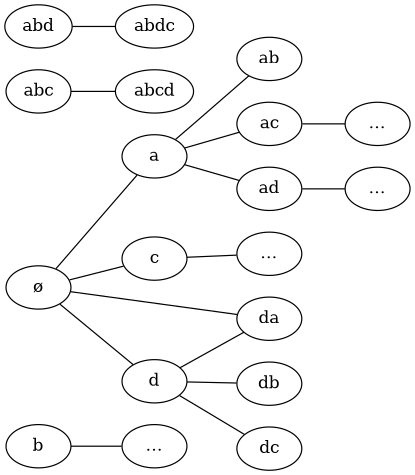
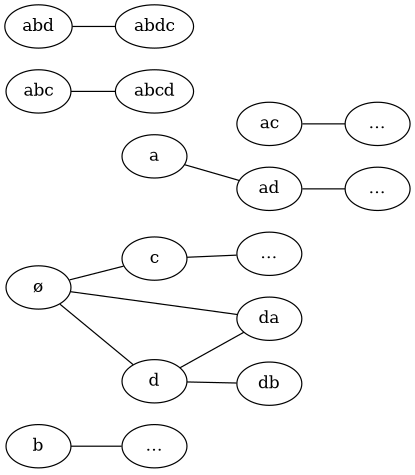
(269, 59) -> none
(212, 140) -> none
(97, 222) -> none
(269, 449) -> none
